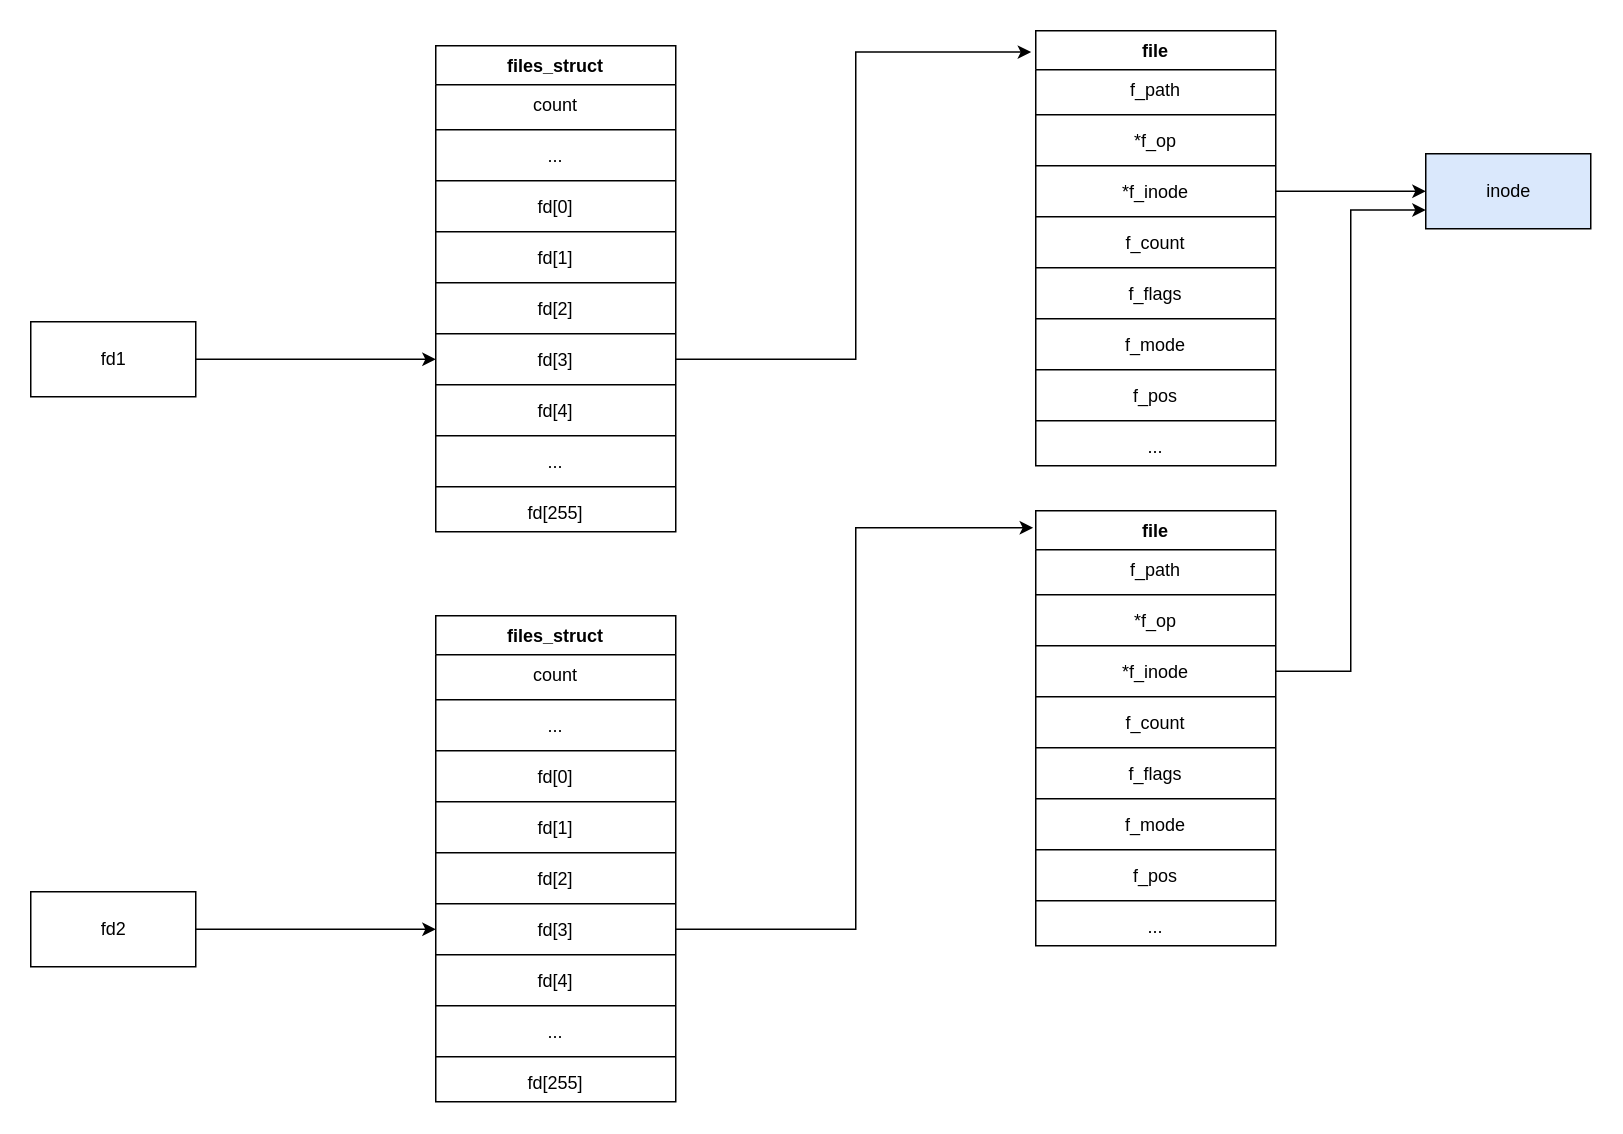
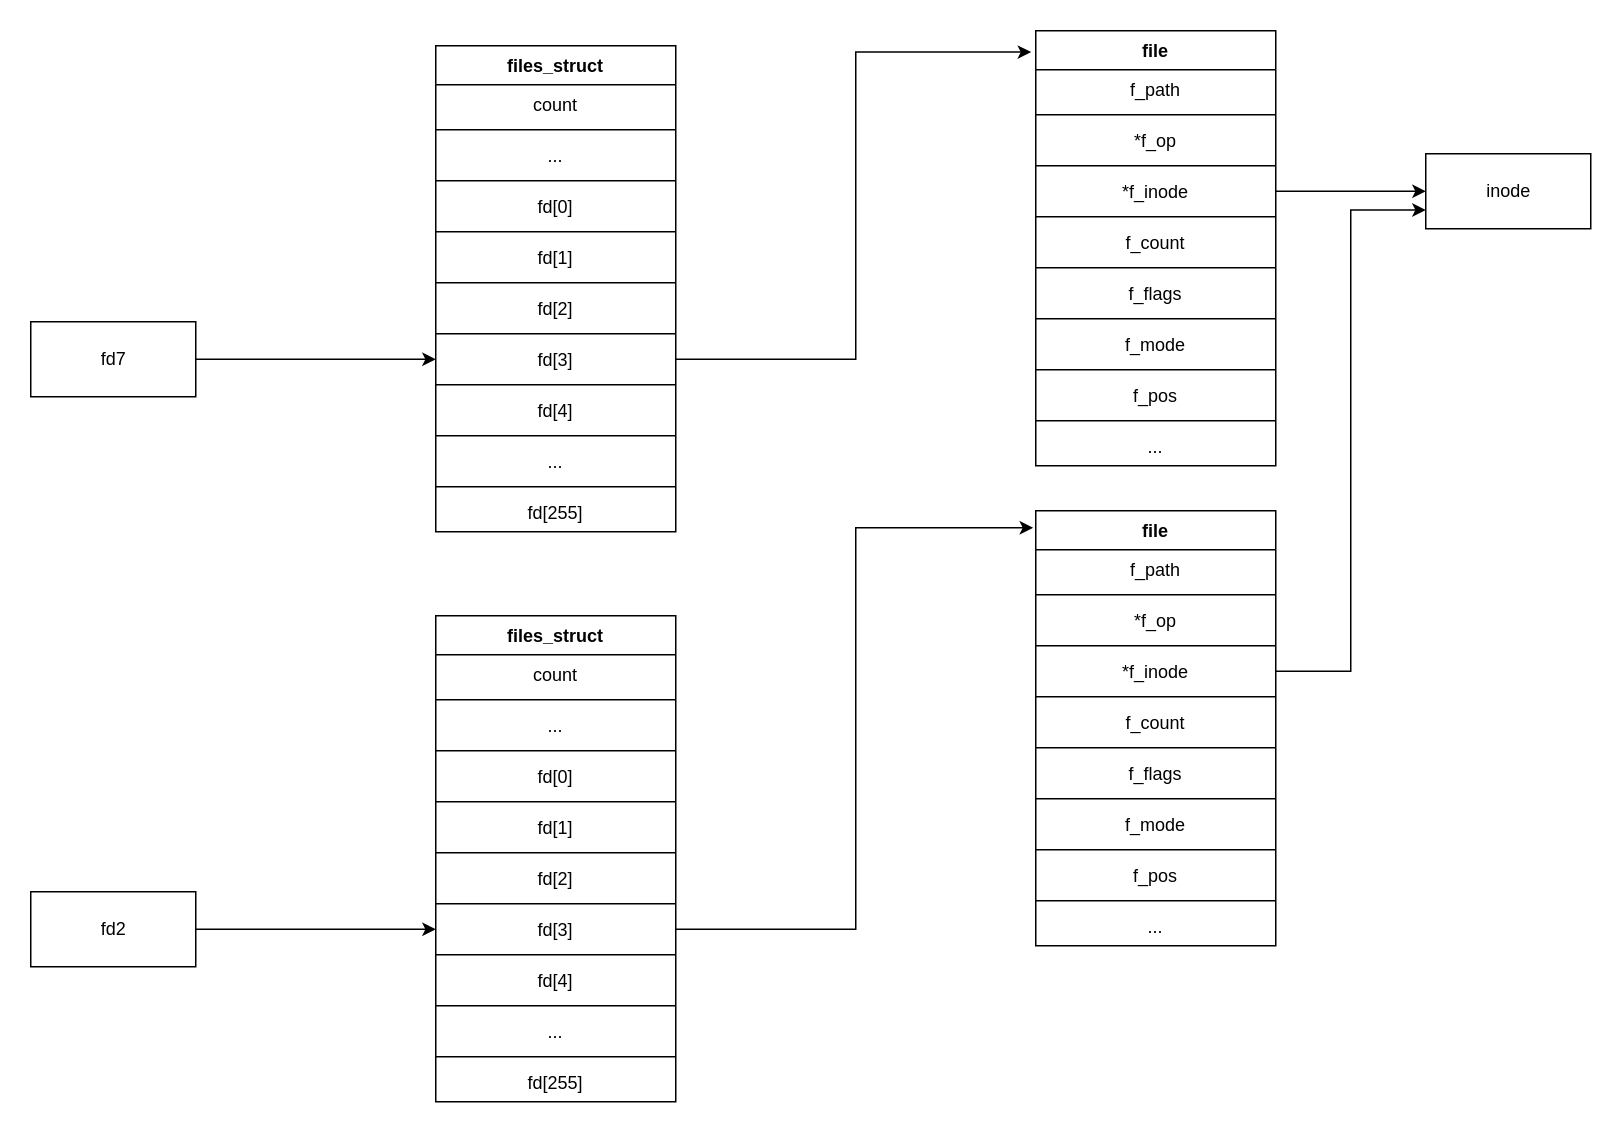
(1508, 191) -> (1508, 191)
(114, 359) -> (114, 359)
